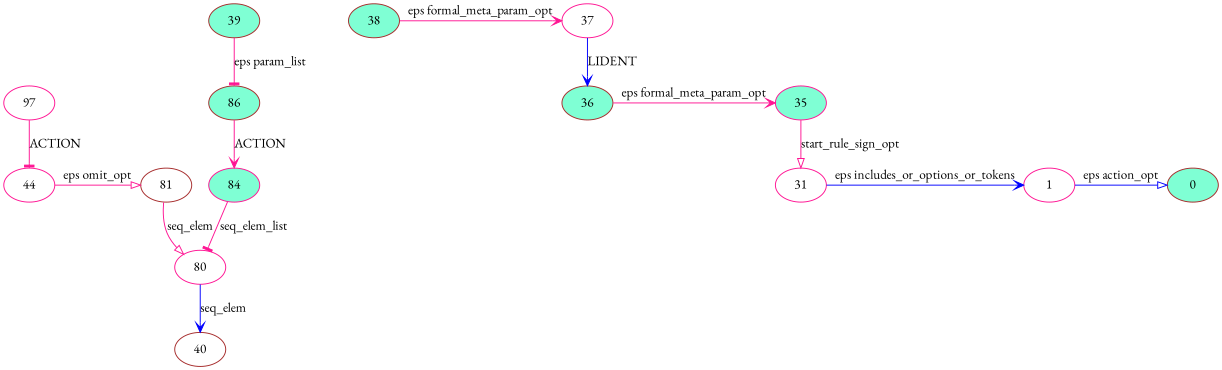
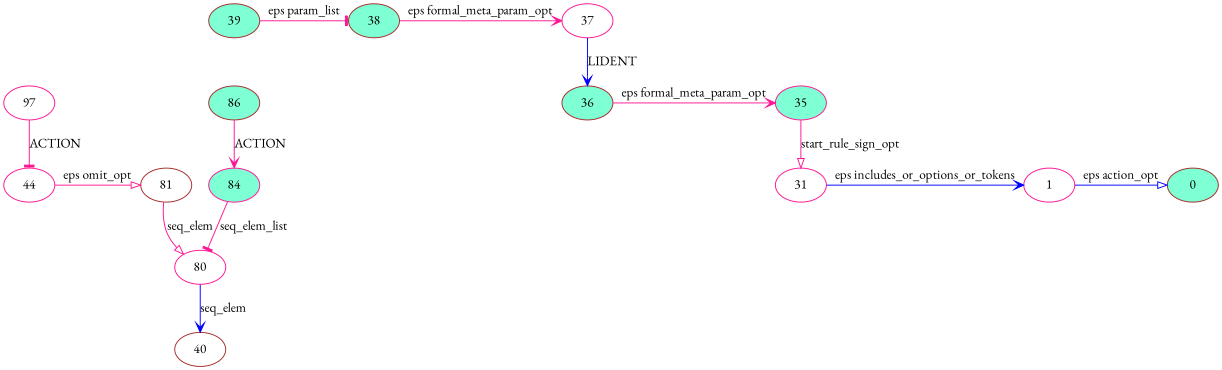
(234, 59) -> (302, 21)
